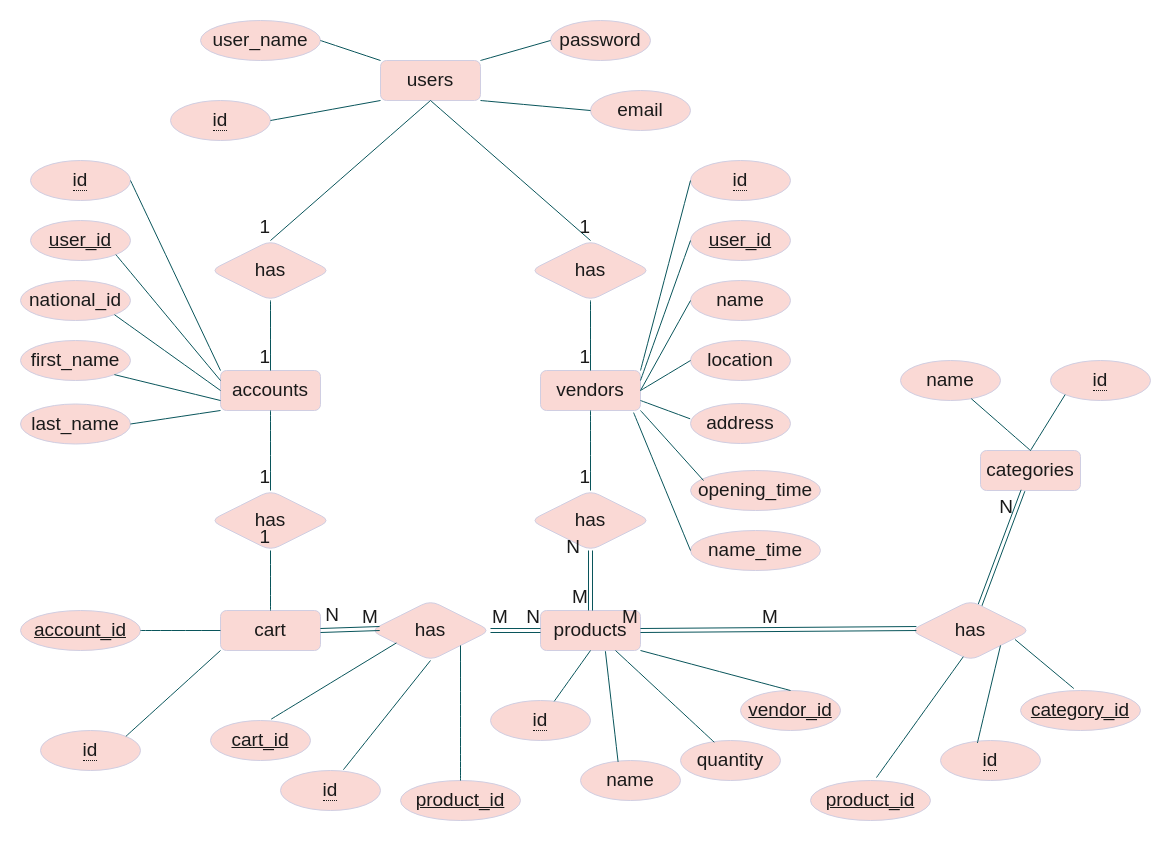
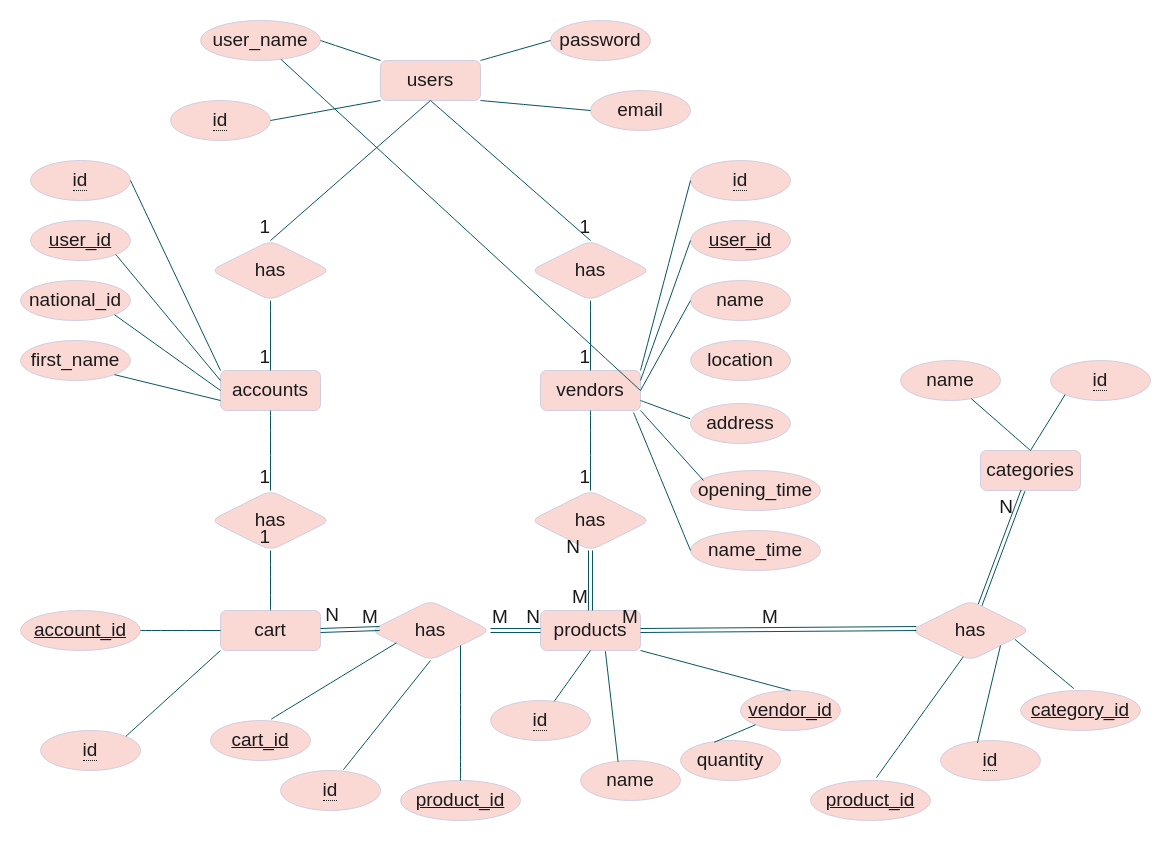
(667, 375) -> (458, 223)
(176, 417) -> none
(76, 424) -> none
(664, 696) -> (734, 734)
